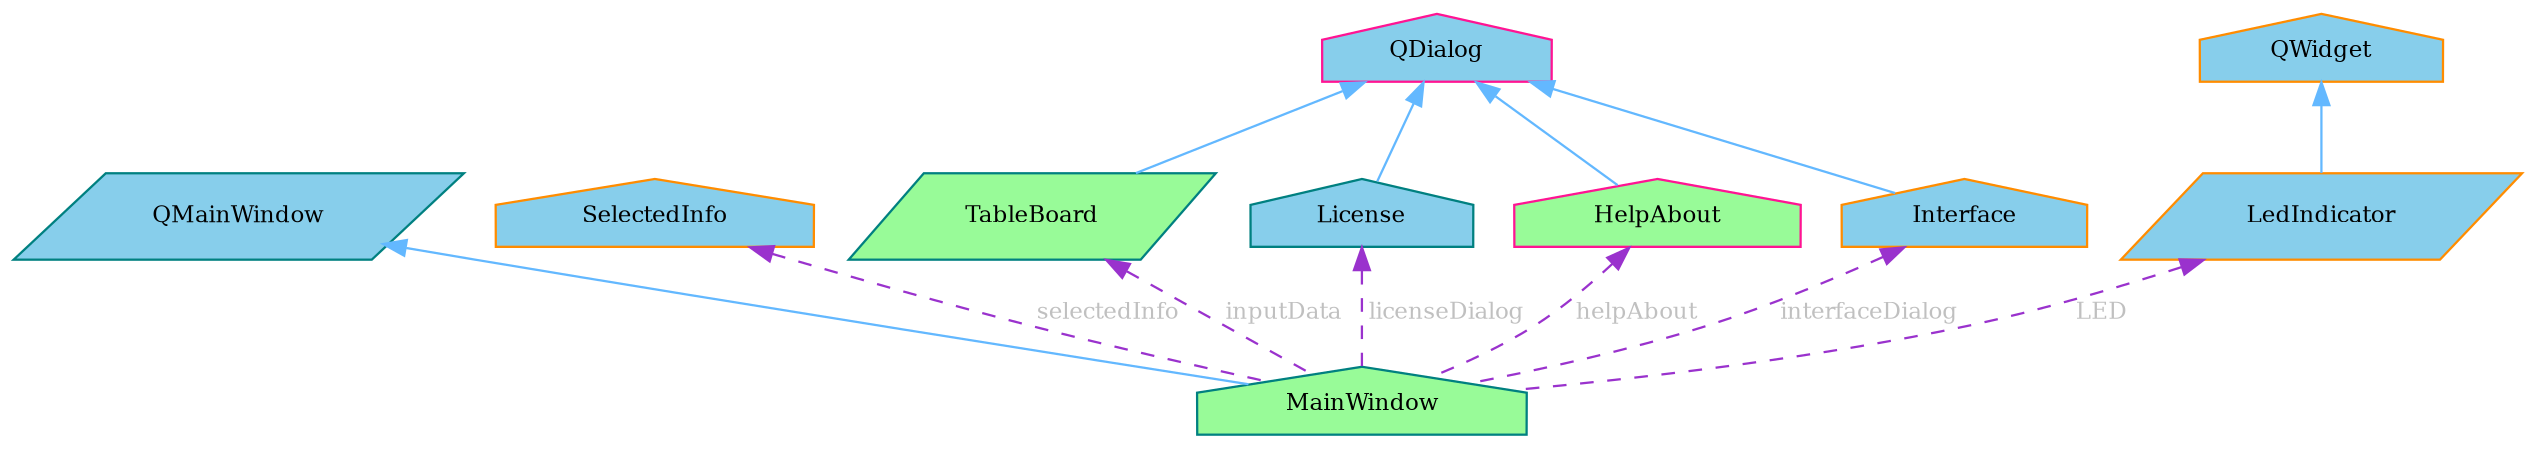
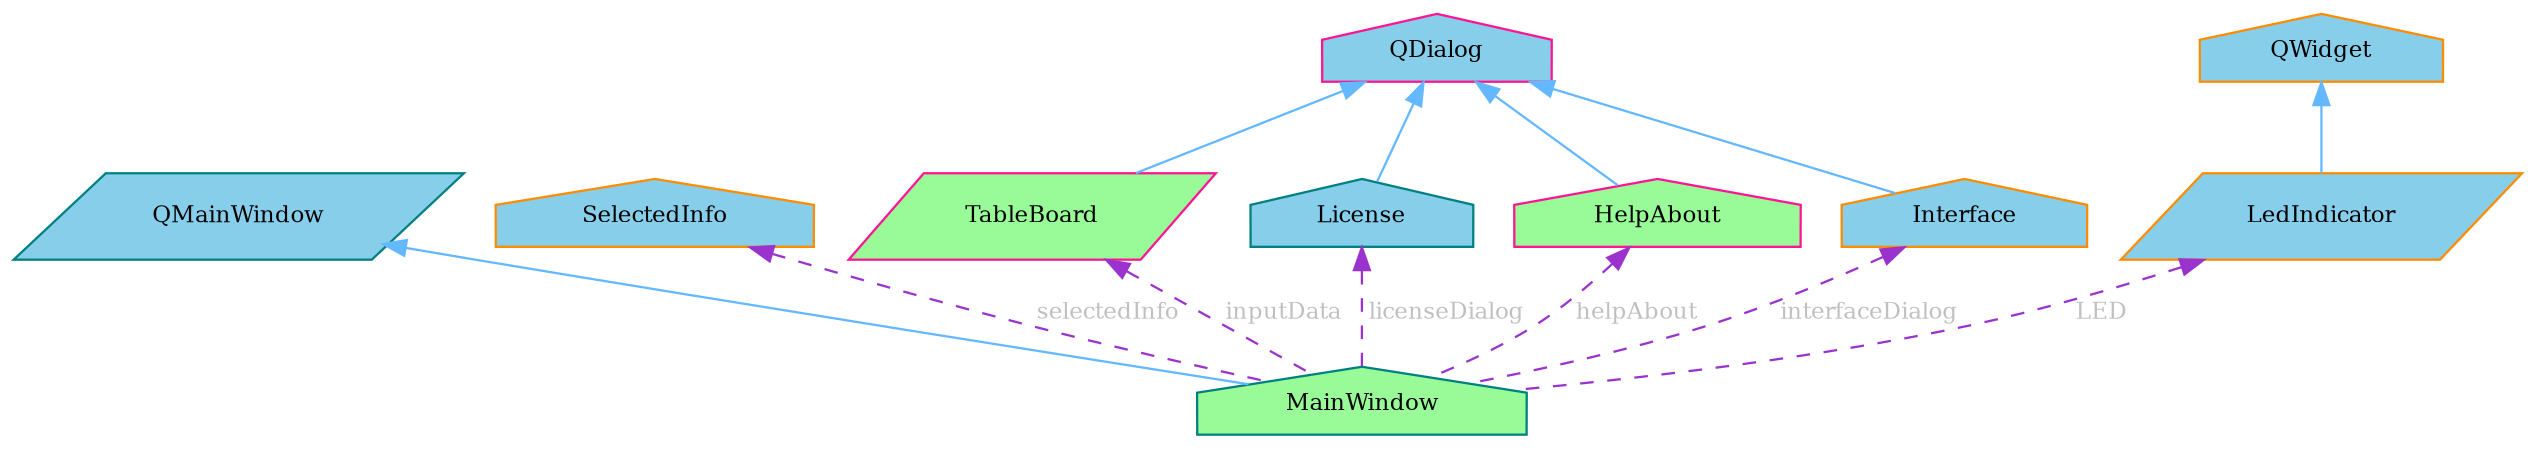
(1032, 216) -> (1032, 216)
